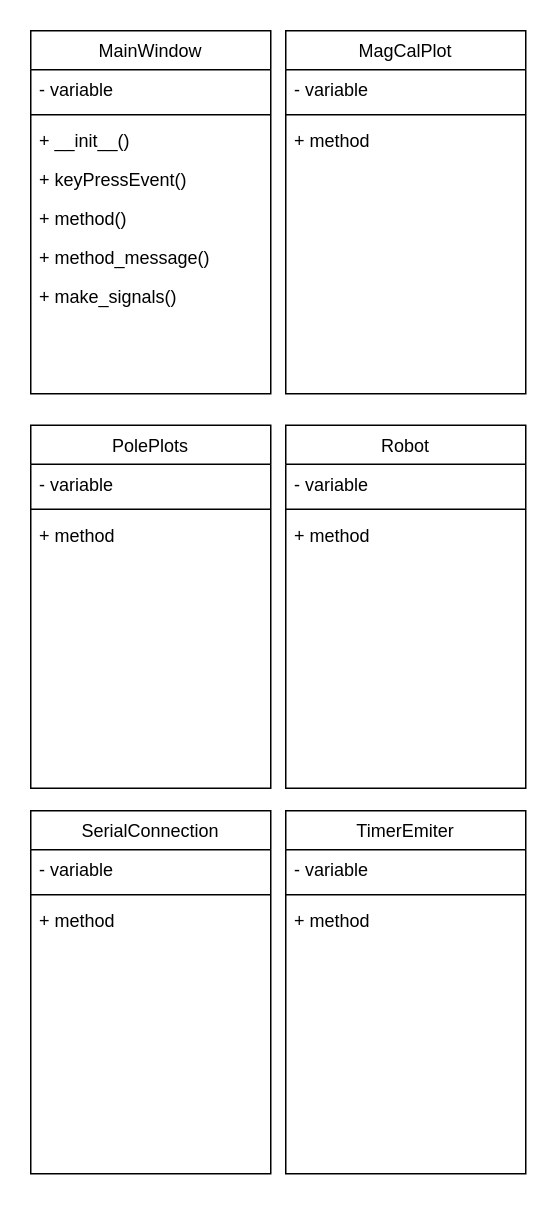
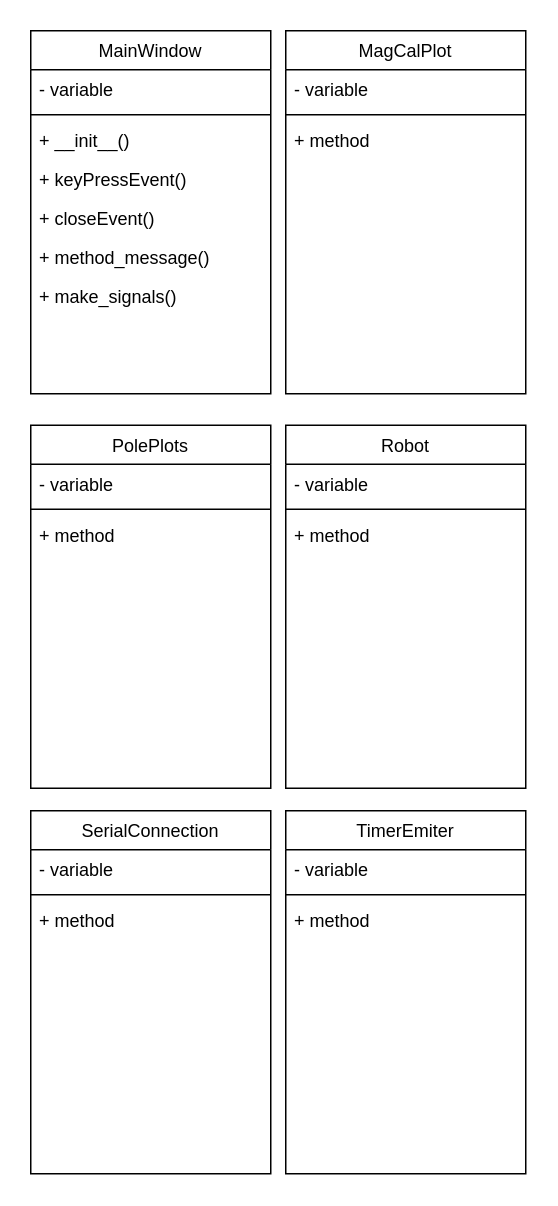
(87, 219) -> (105, 219)
